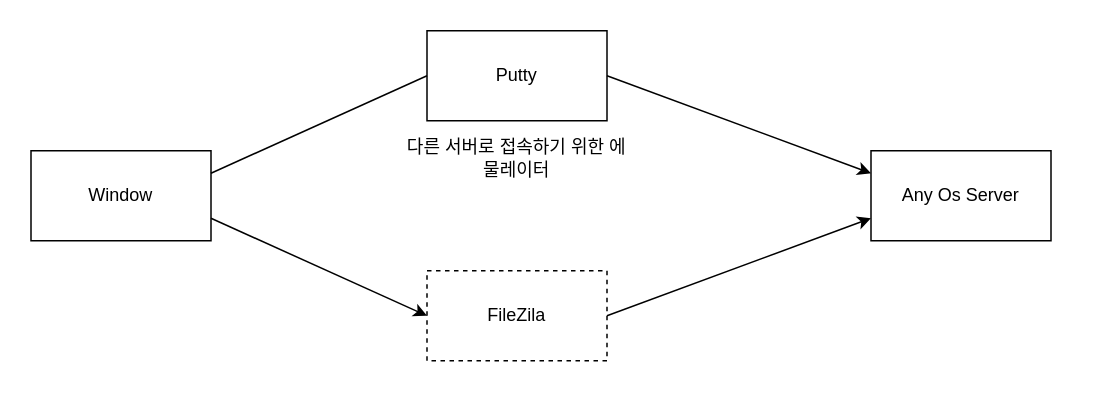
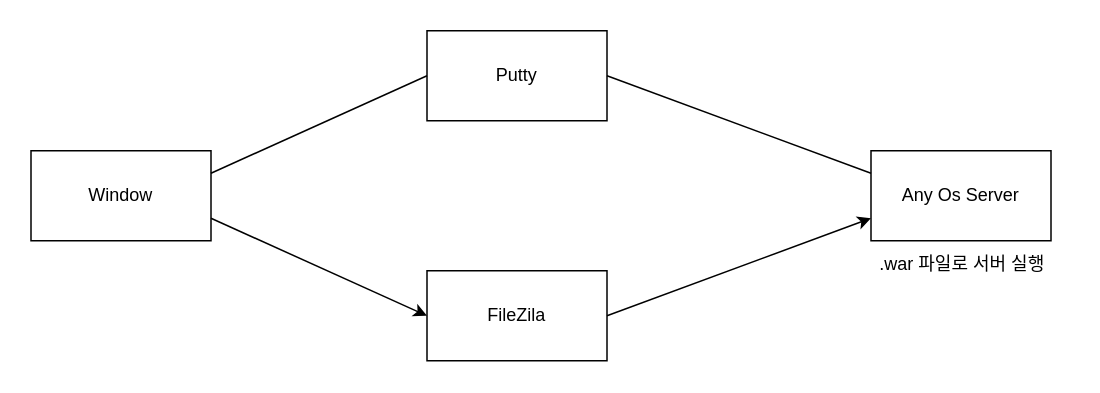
(517, 158) -> none
(860, 169) -> (863, 170)
none -> (962, 265)
(517, 316) -> (517, 316)
